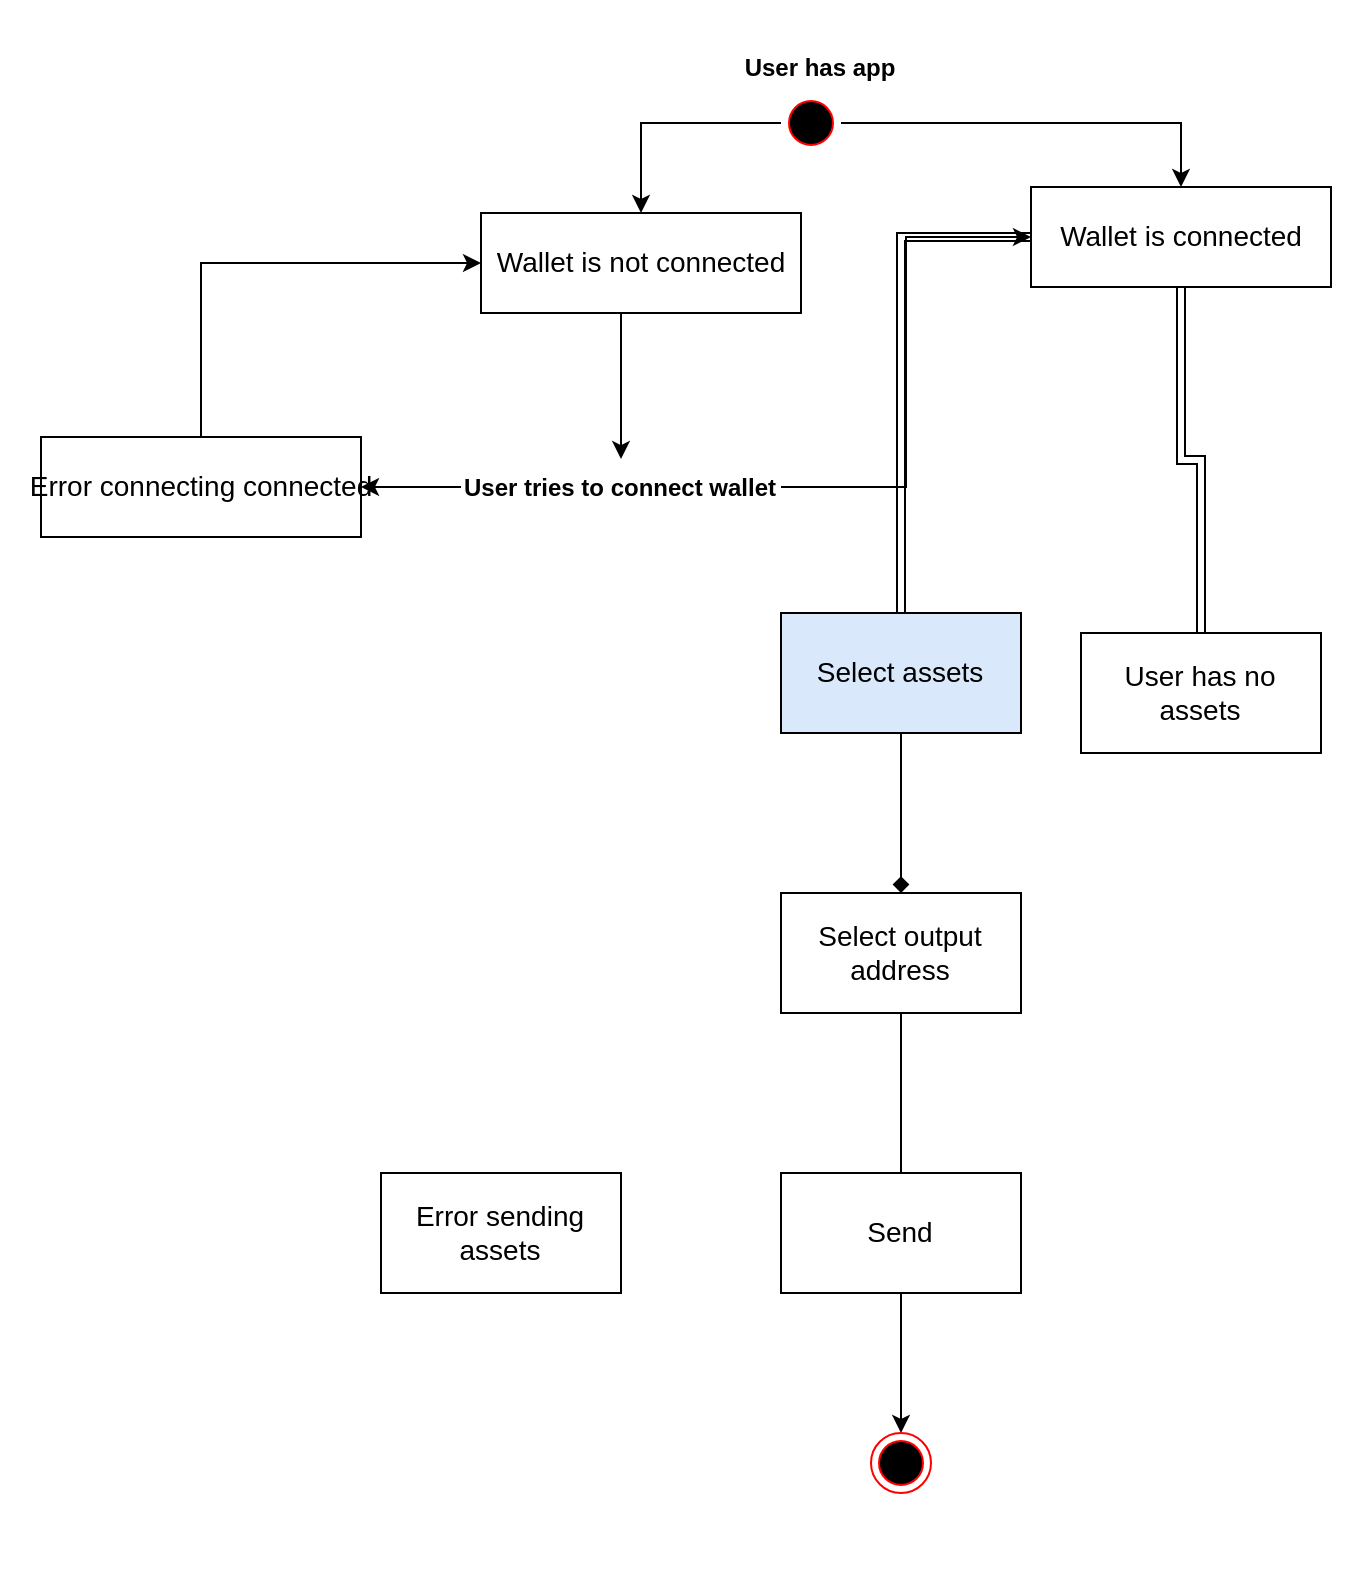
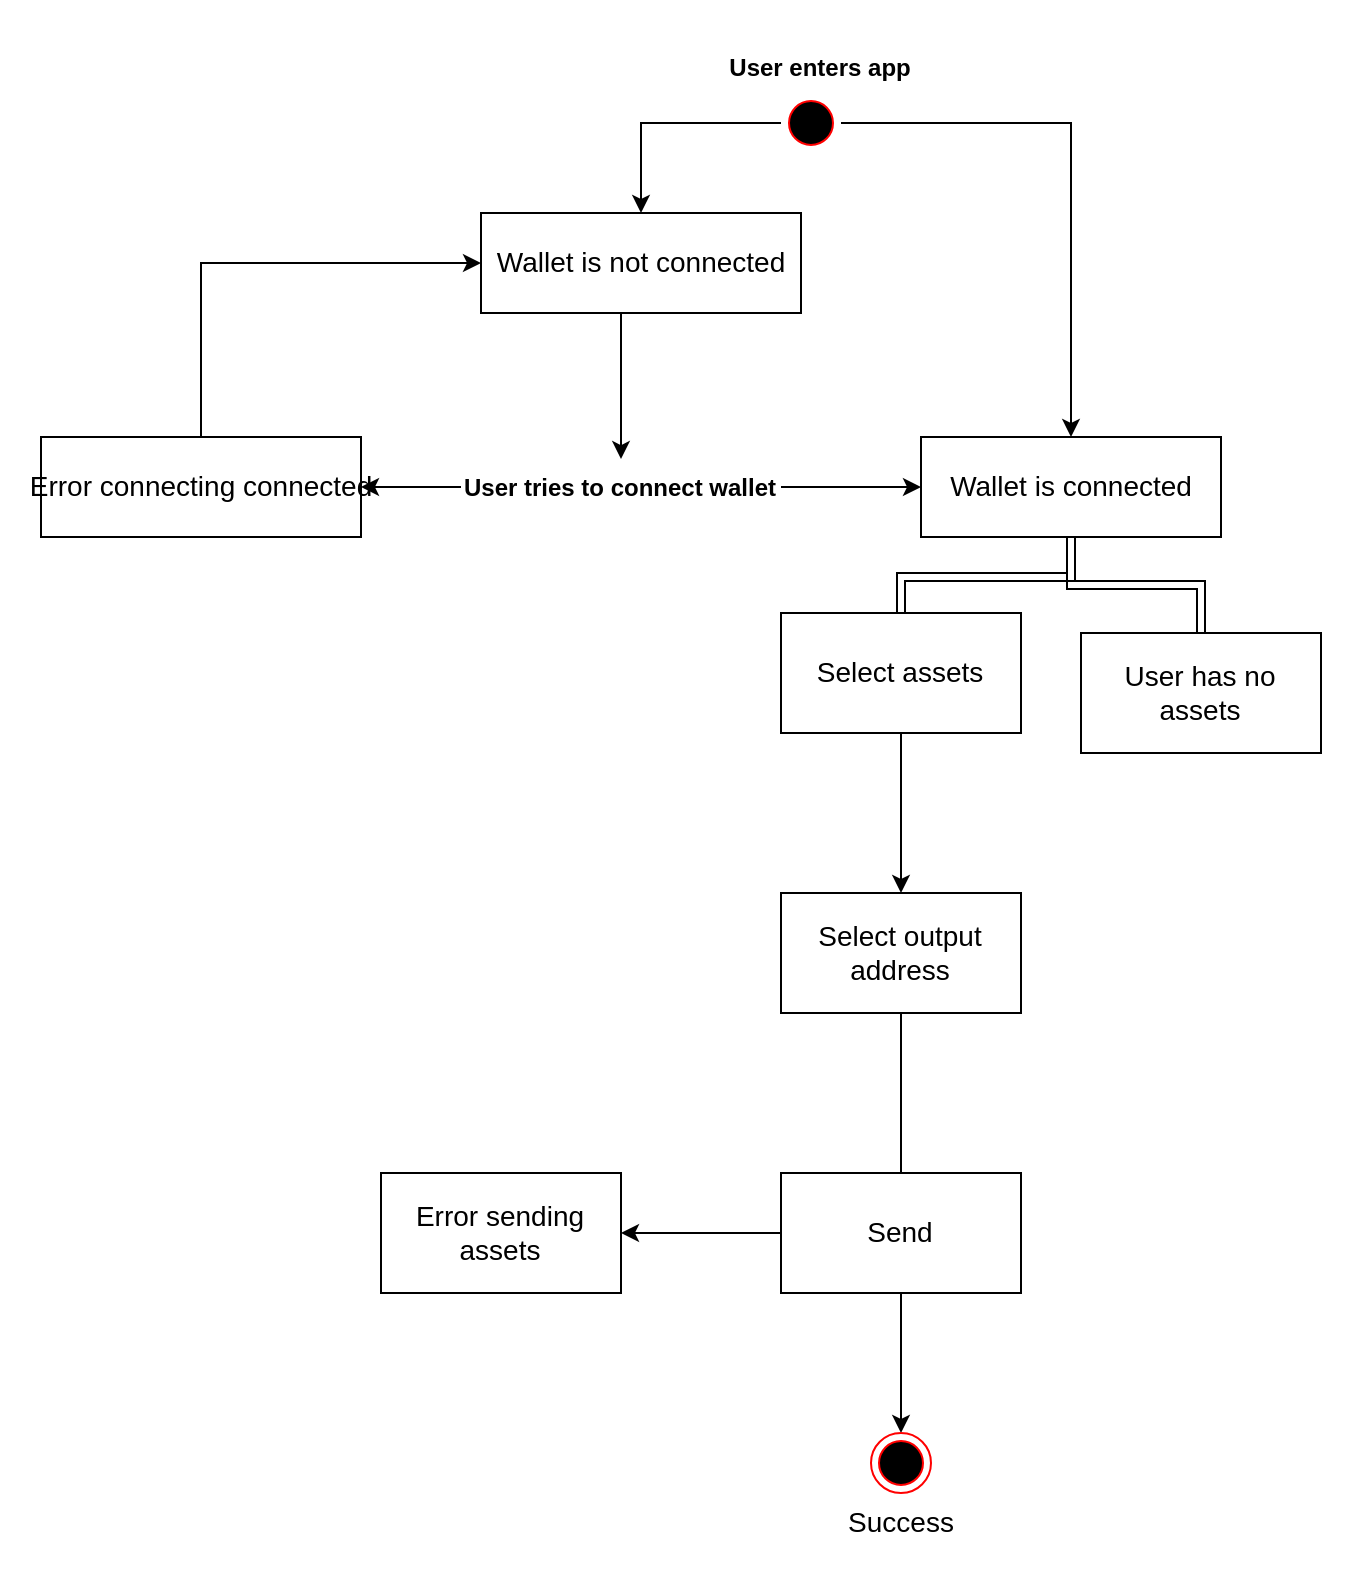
(820, 68) -> (820, 68)
(1181, 237) -> (1071, 487)
(901, 673) -> (901, 673)
(901, 877) -> (901, 878)
none -> (708, 1233)
none -> (901, 1523)
